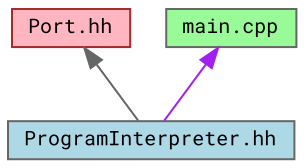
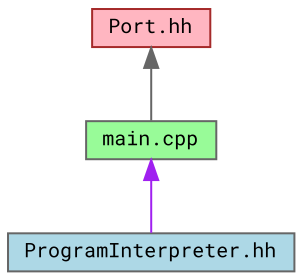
(117, 93) -> (151, 95)
